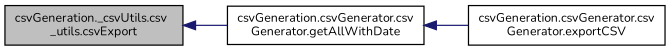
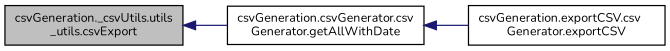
(94, 25) -> (94, 25)
(567, 25) -> (567, 25)
